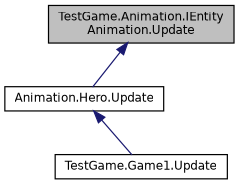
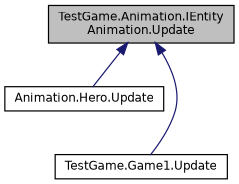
(117, 138) -> (176, 106)
